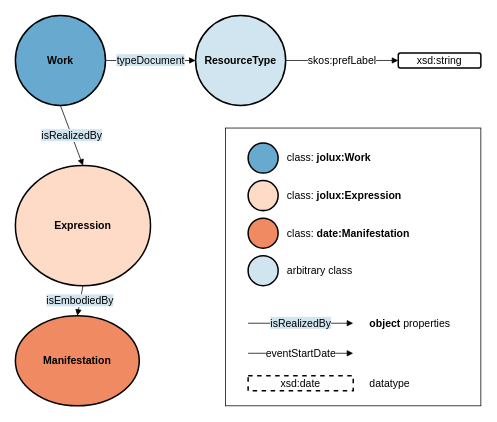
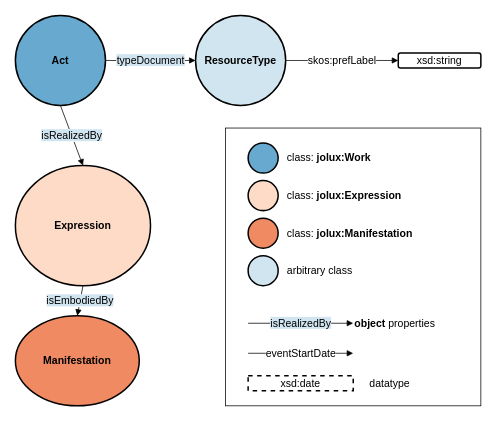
(60, 60) -> (60, 60)
(352, 233) -> (354, 233)
(424, 323) -> (409, 323)
